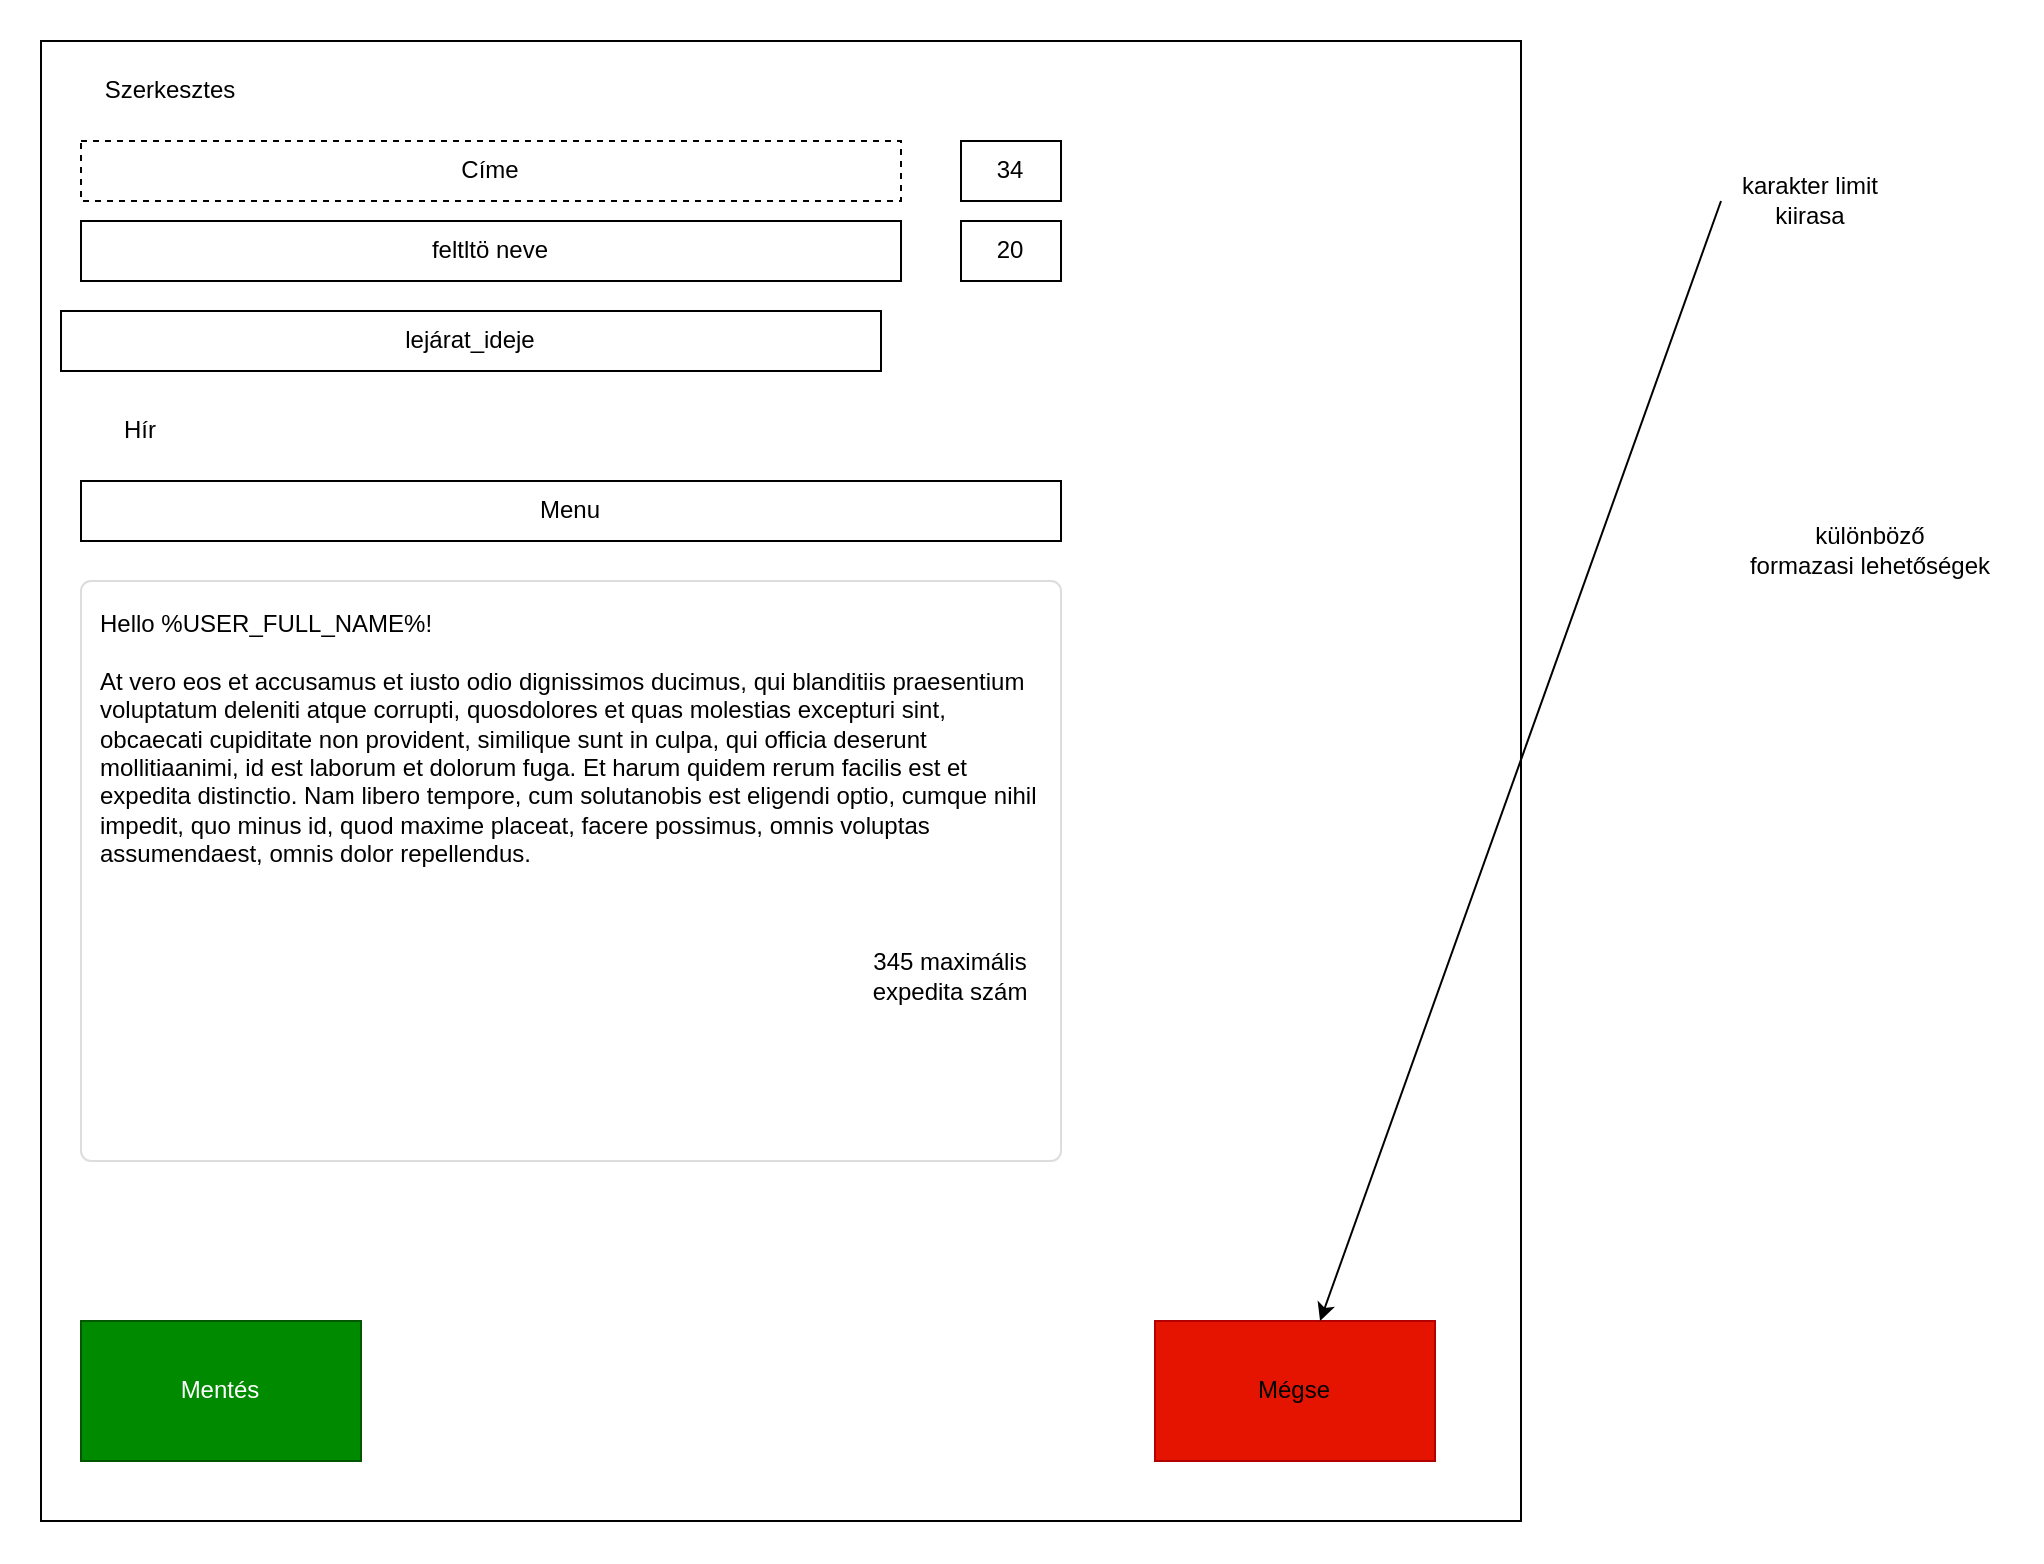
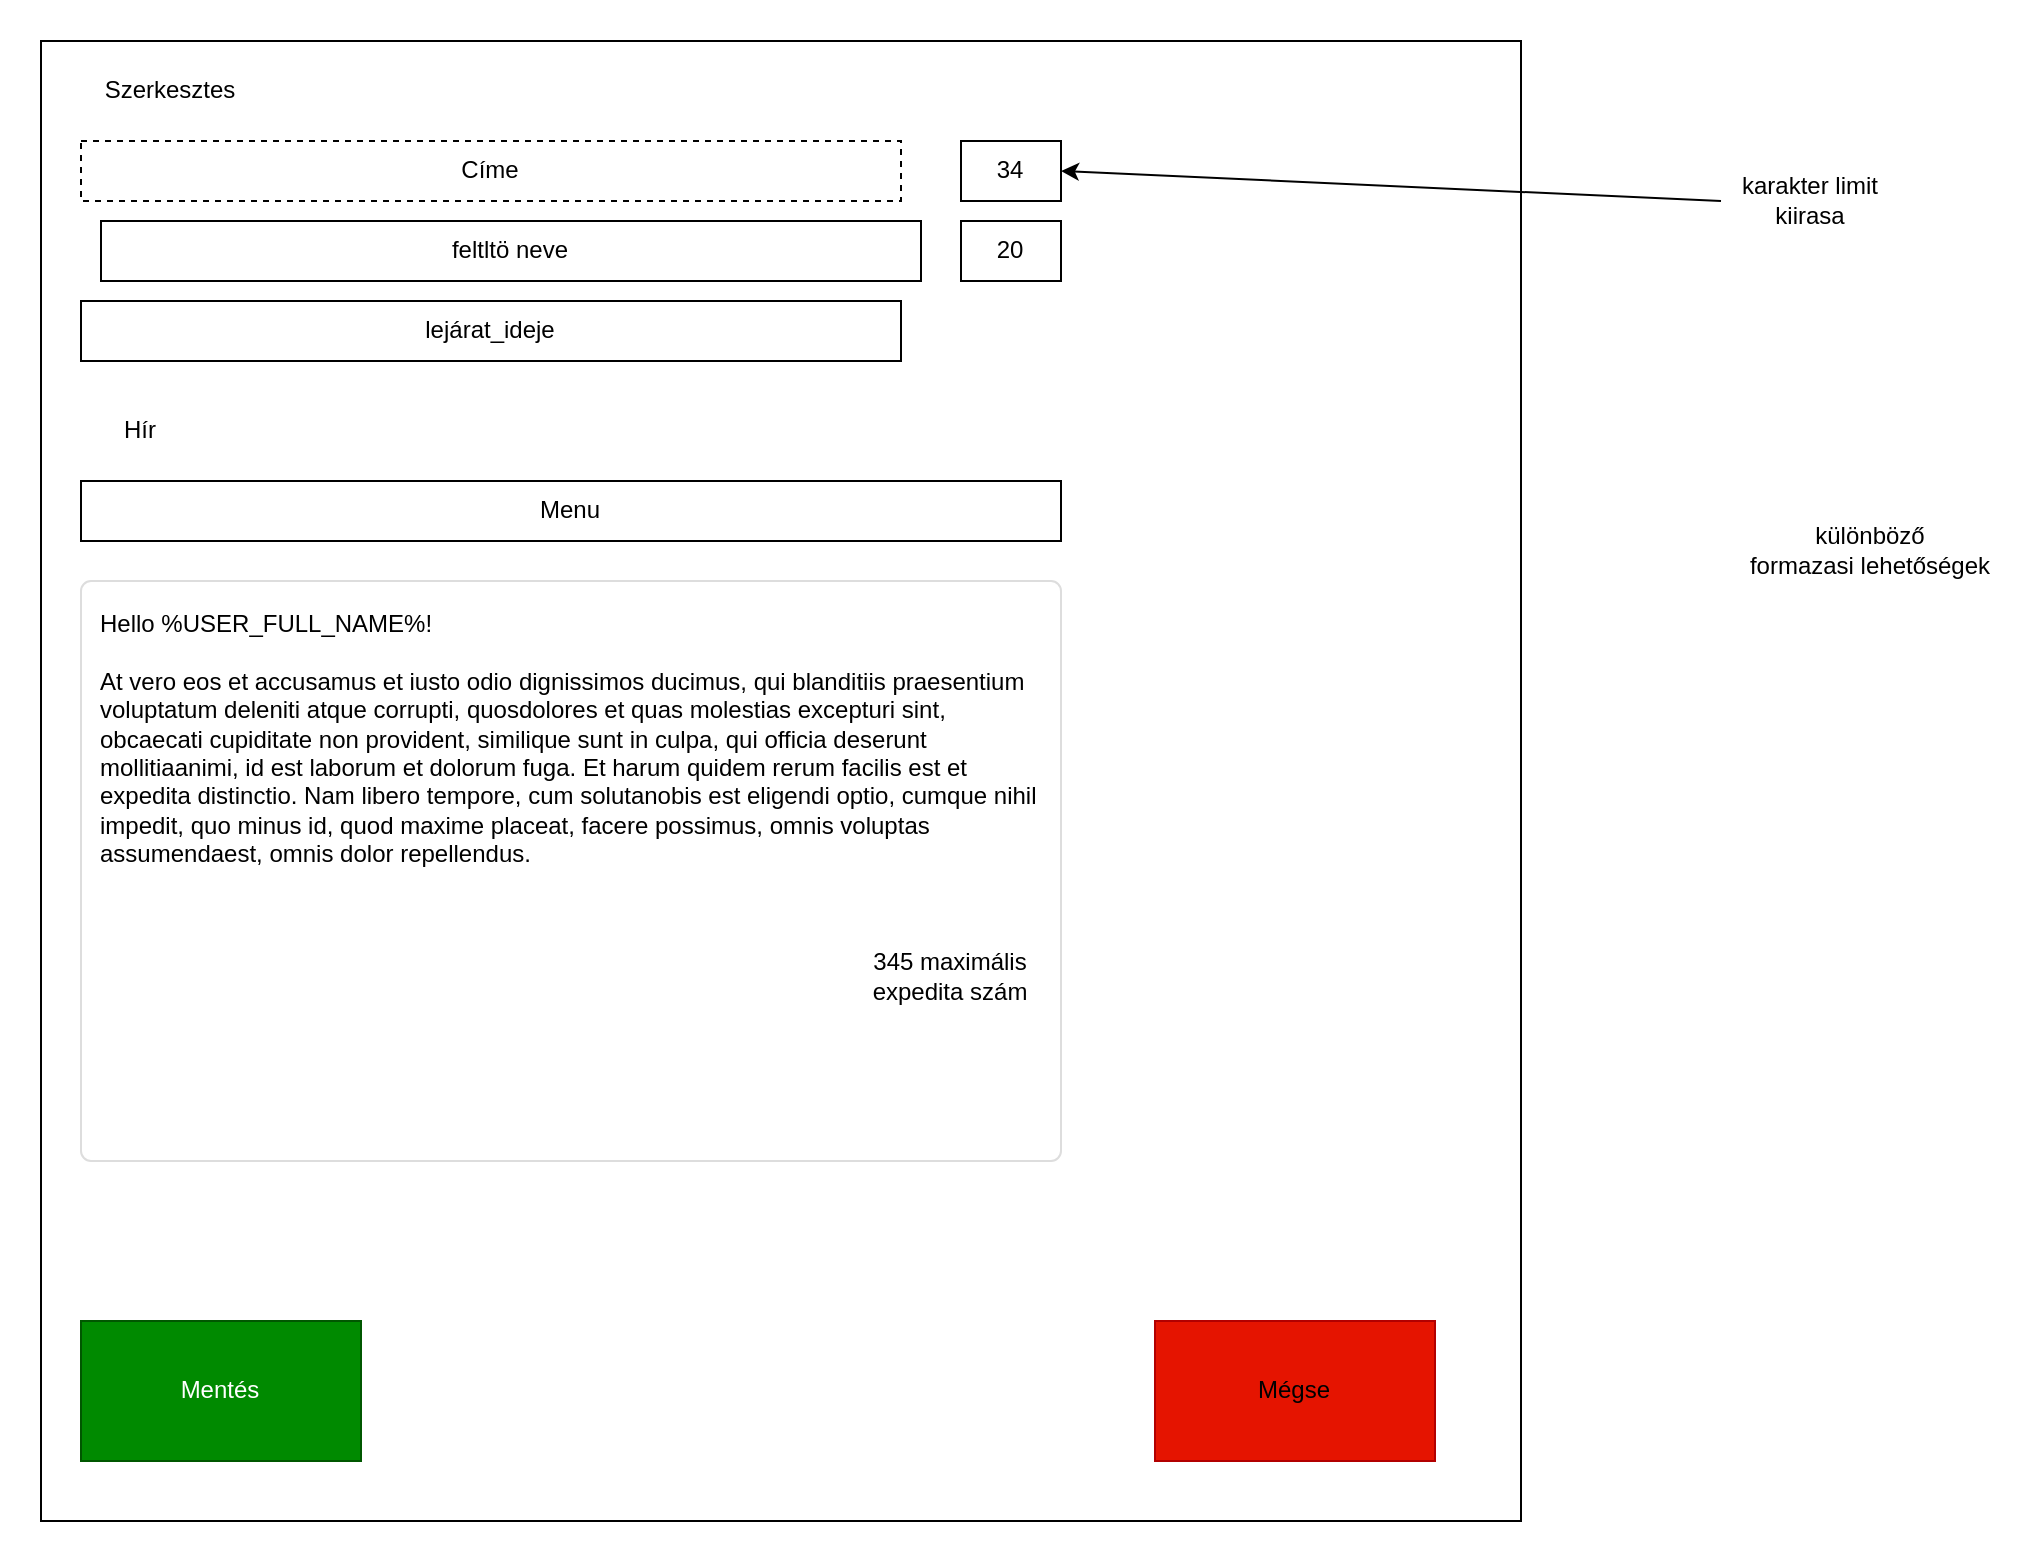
(491, 251) -> (511, 251)
(471, 341) -> (491, 331)
(1523, 755) -> (1398, 186)
